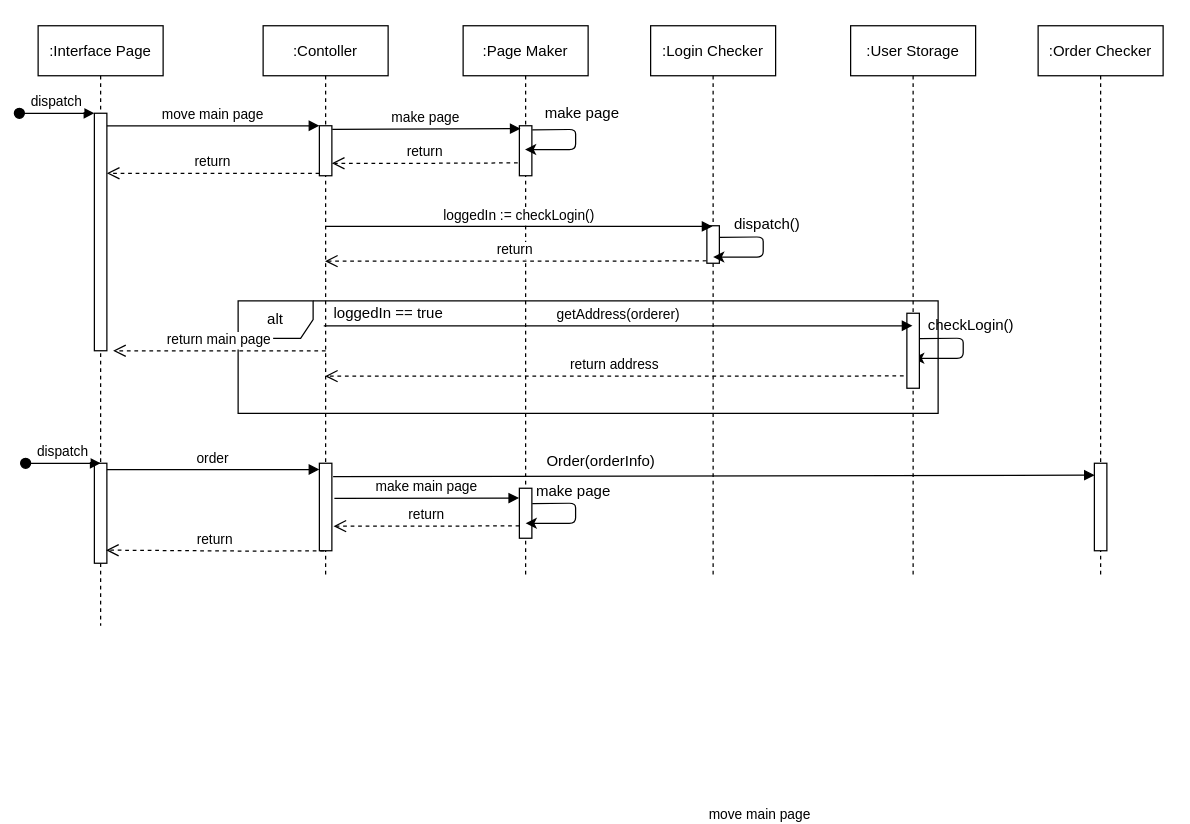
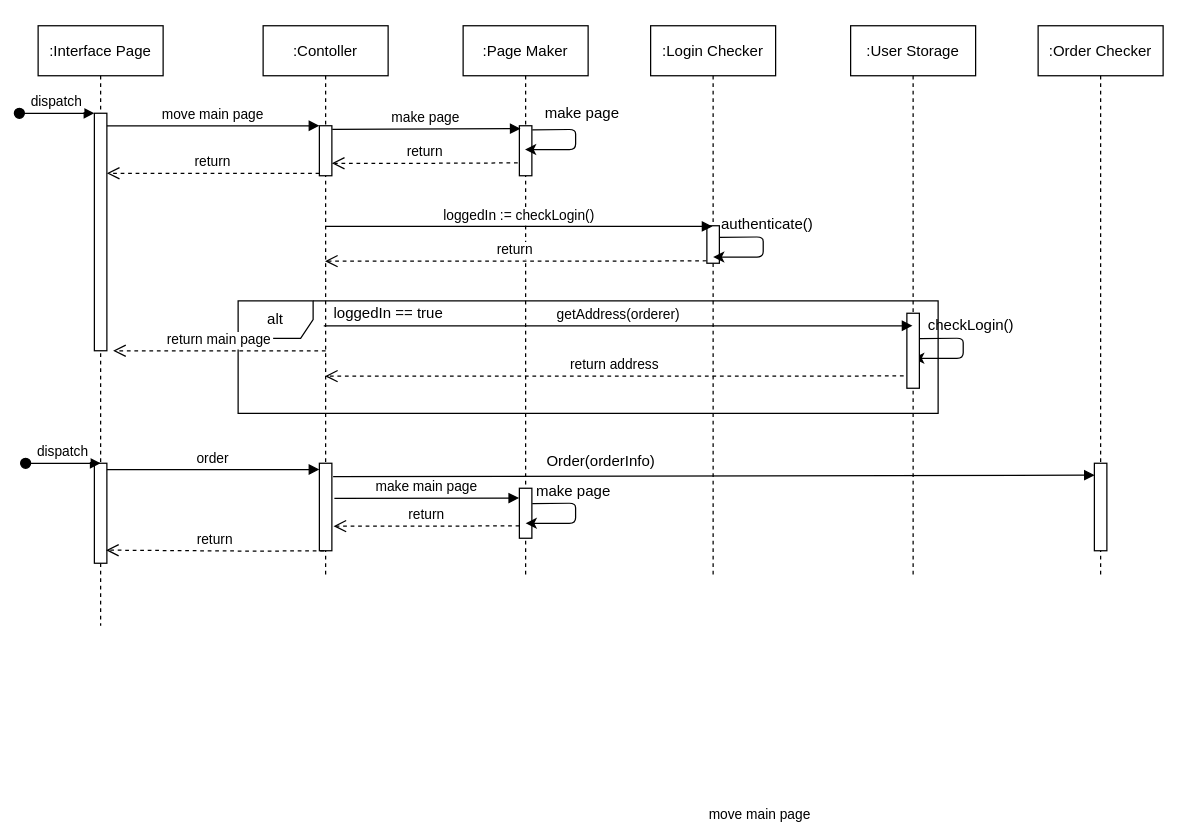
(768, 224) -> (768, 224)
